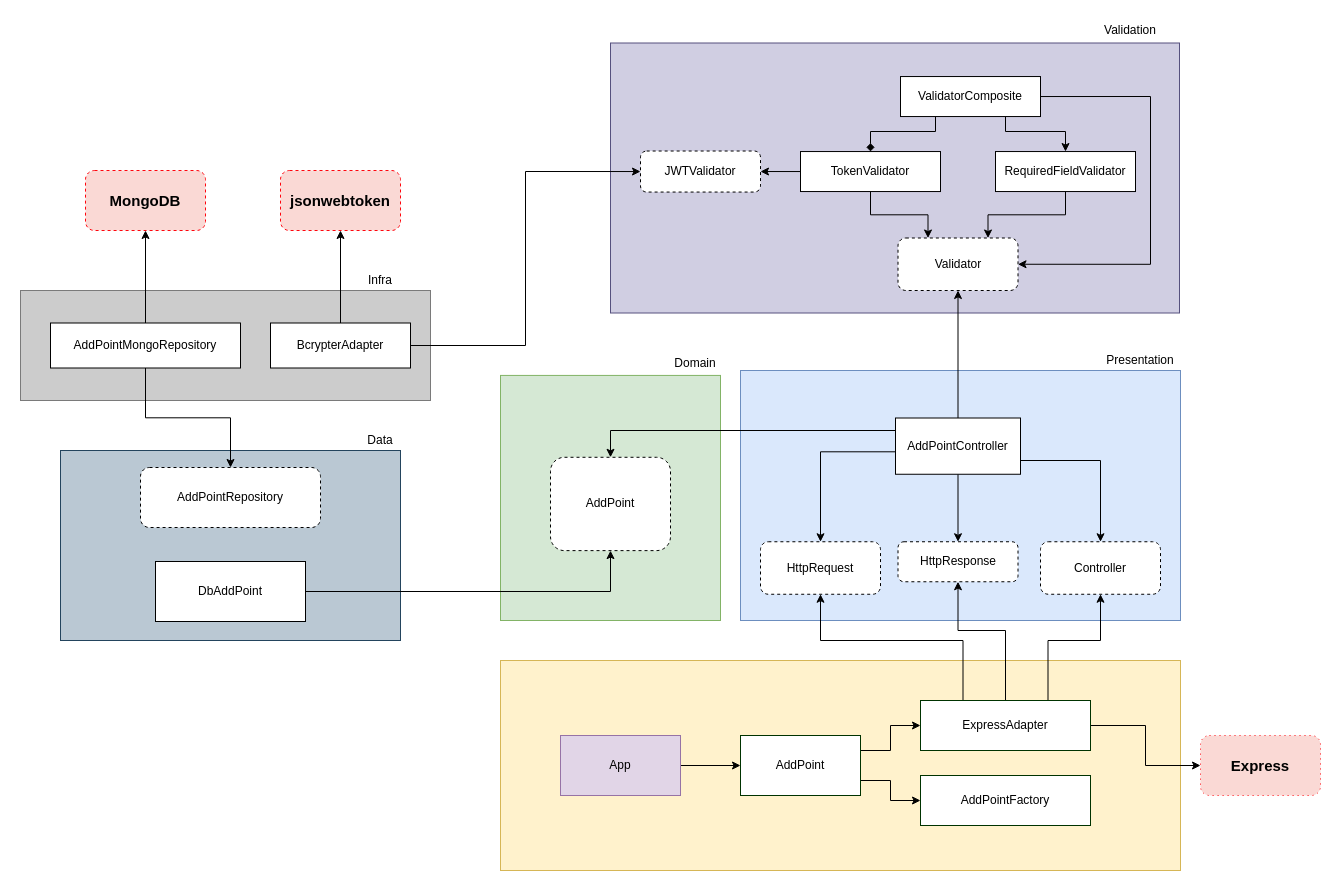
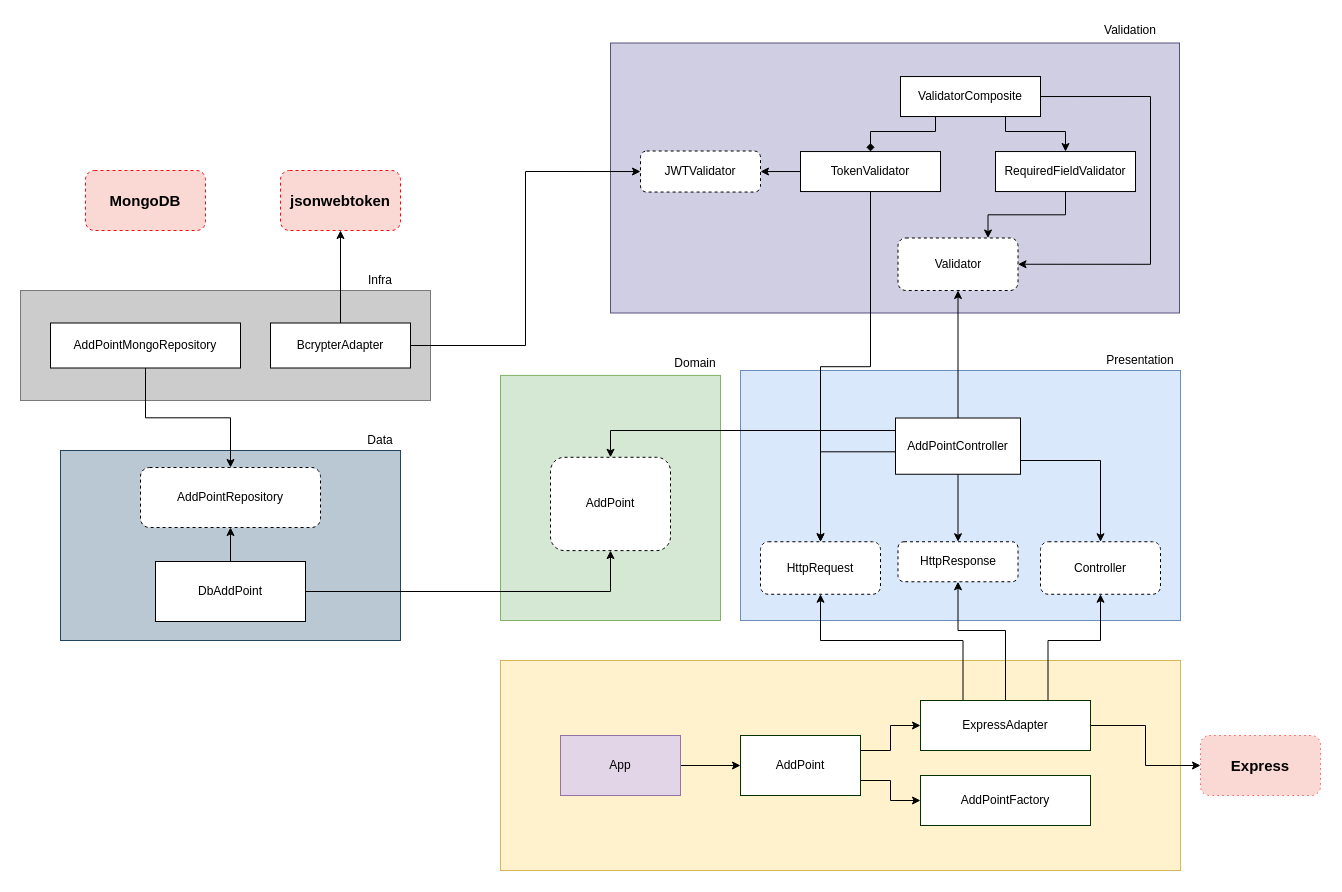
(899, 215) -> (871, 355)
(146, 280) -> none
none -> (231, 543)
